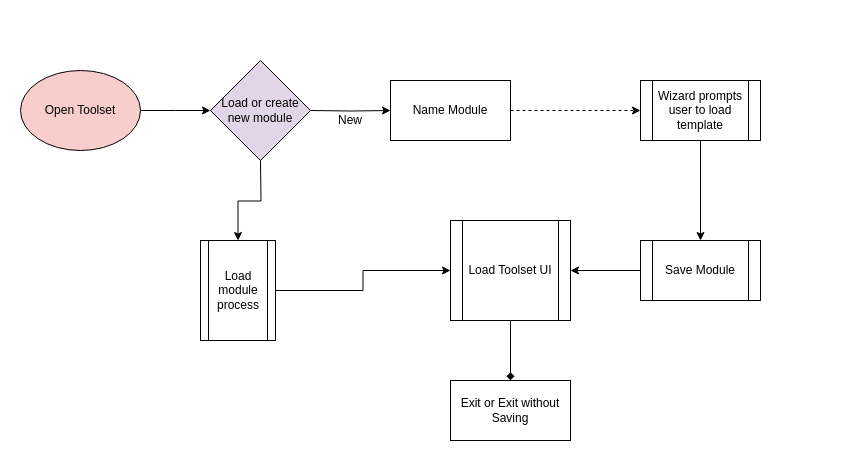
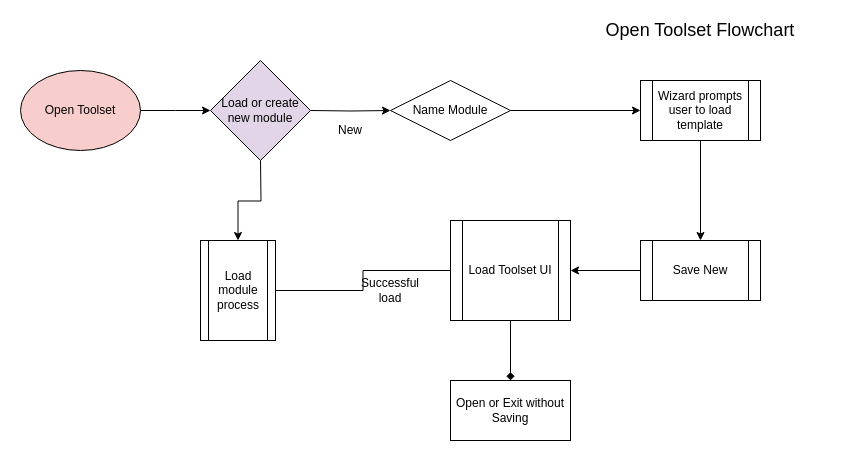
none -> (701, 31)
(451, 111) -> (451, 111)
(571, 111) -> (571, 111)
(351, 121) -> (351, 131)
(442, 271) -> (445, 271)
(701, 271) -> (701, 271)
none -> (391, 291)
(511, 411) -> (511, 411)
